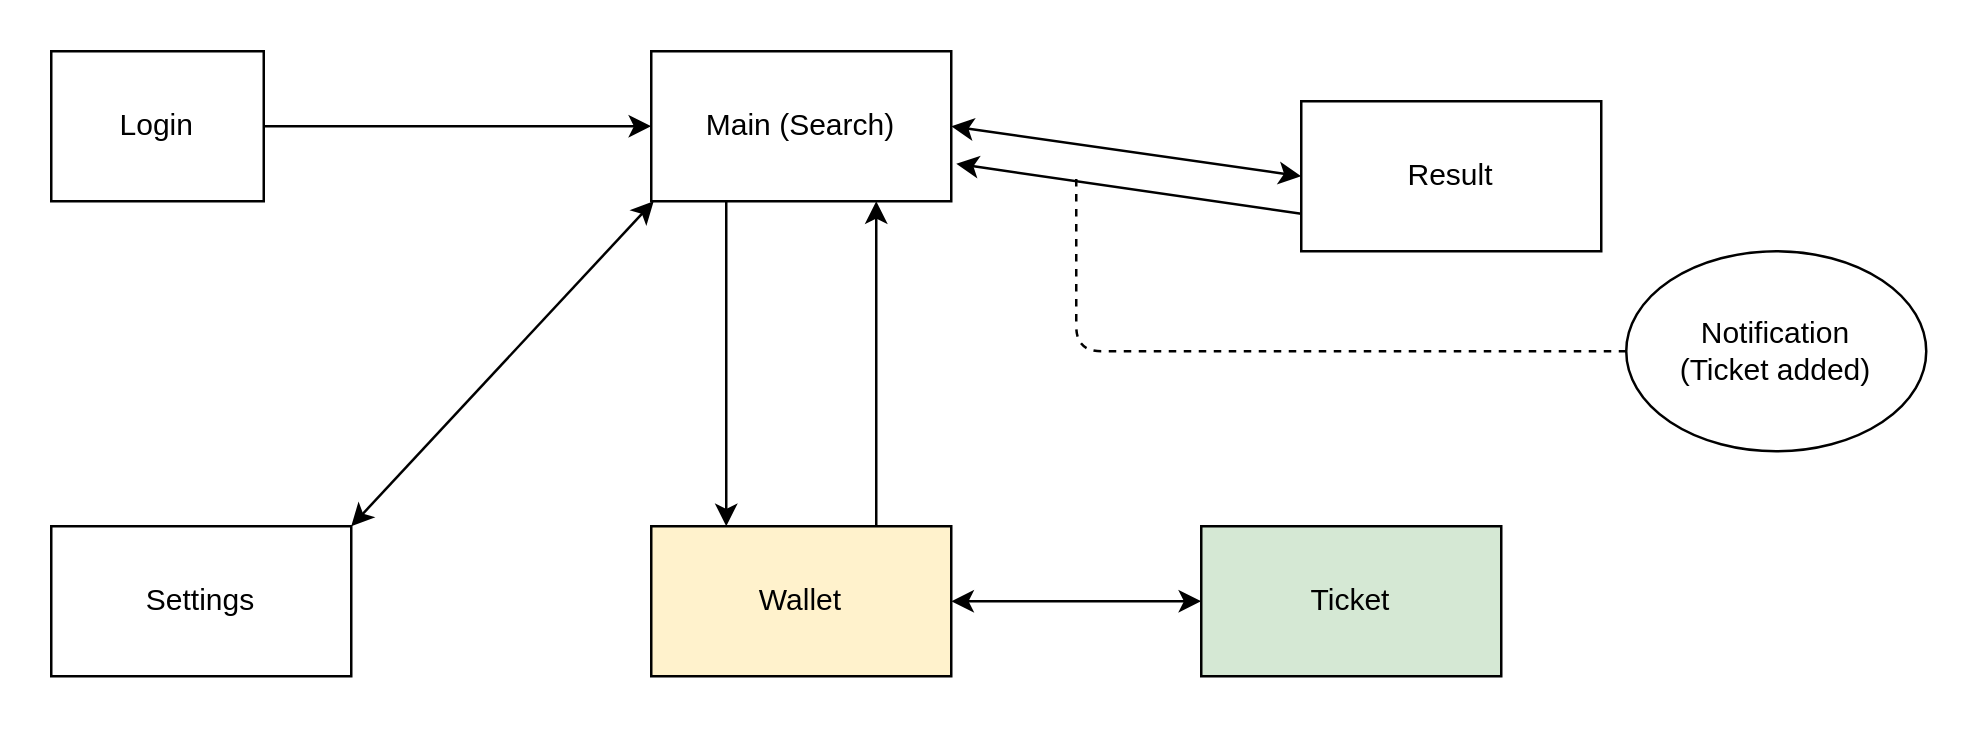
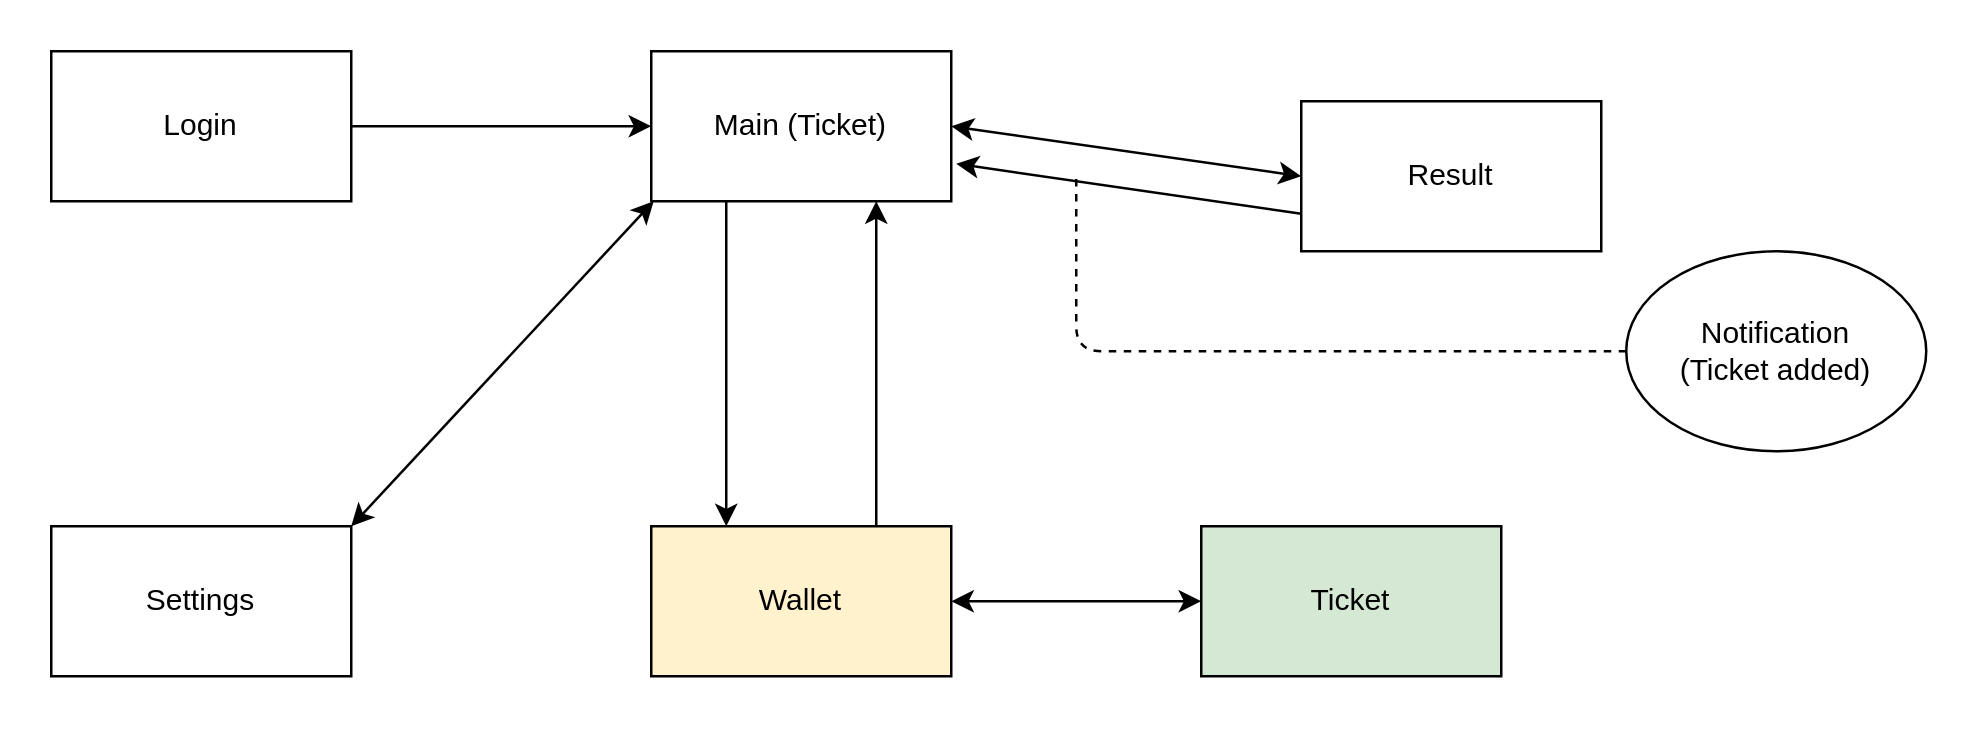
(158, 126) -> (201, 126)
(801, 126) -> (801, 126)
